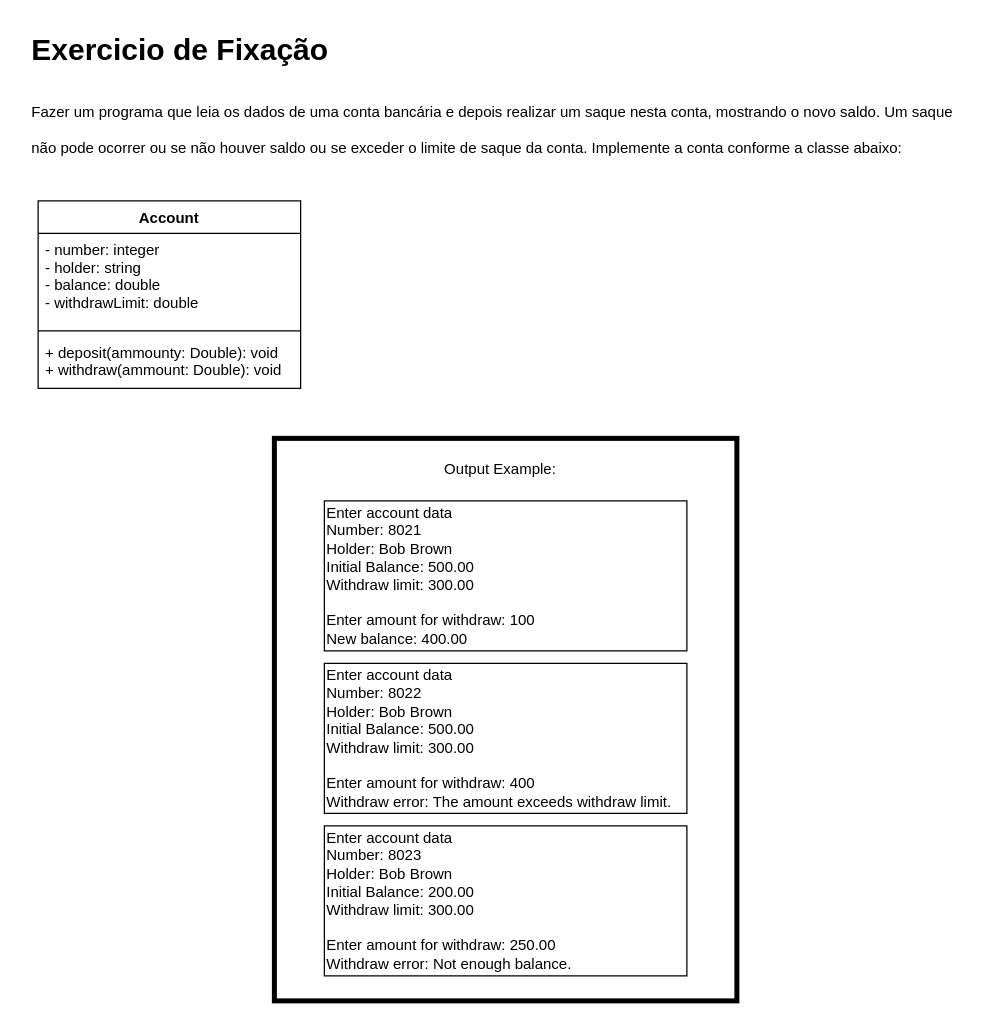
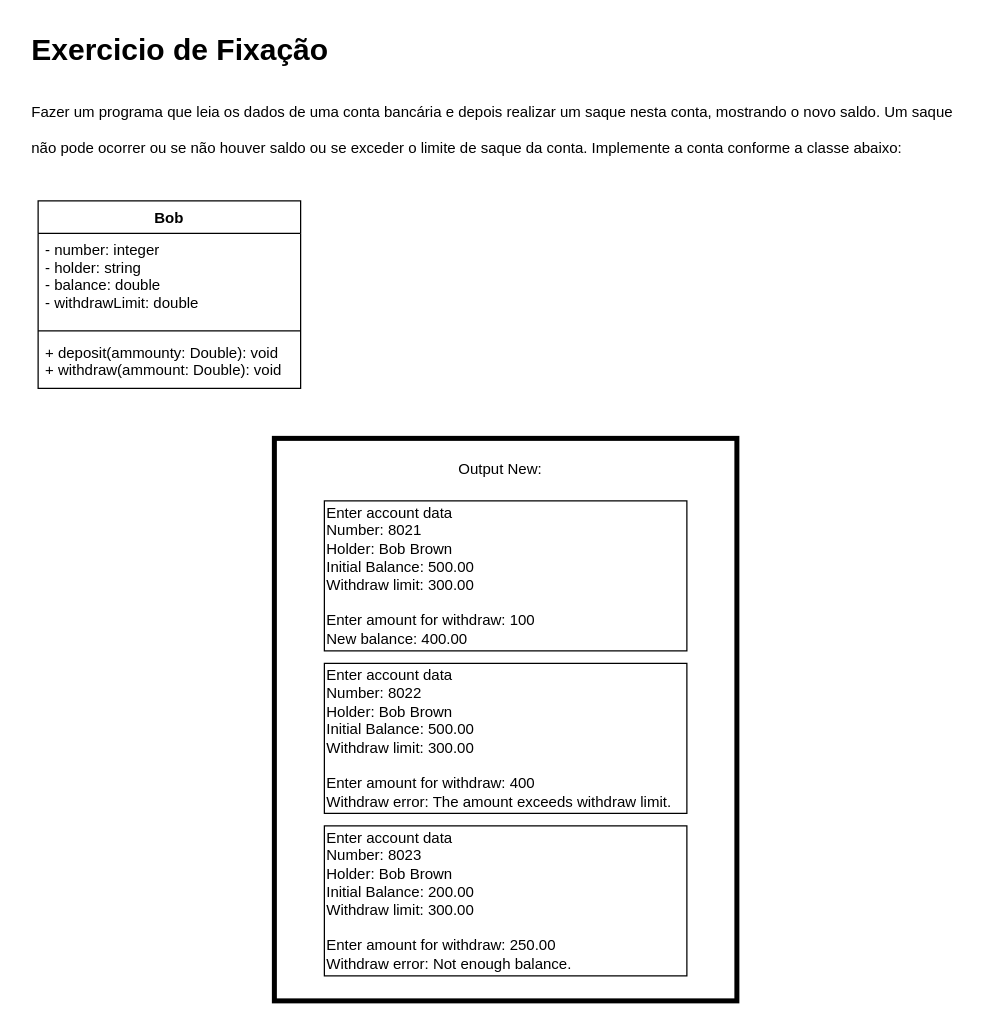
(169, 218) -> (169, 218)
(501, 469) -> (501, 469)
